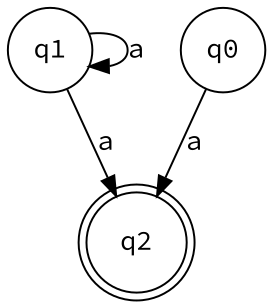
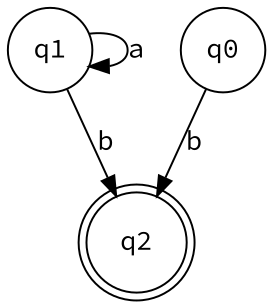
(106, 142) -> (106, 142)
(195, 142) -> (195, 142)
